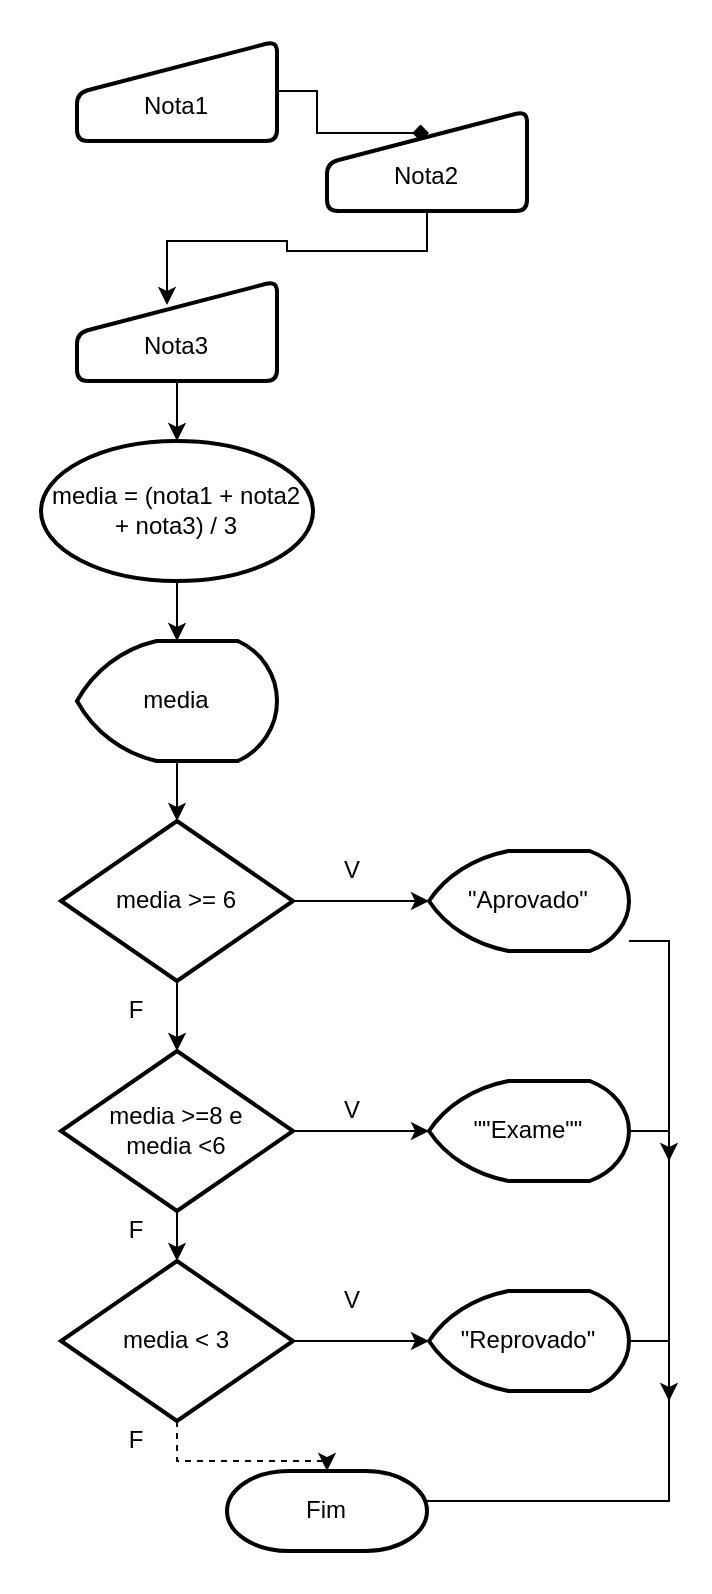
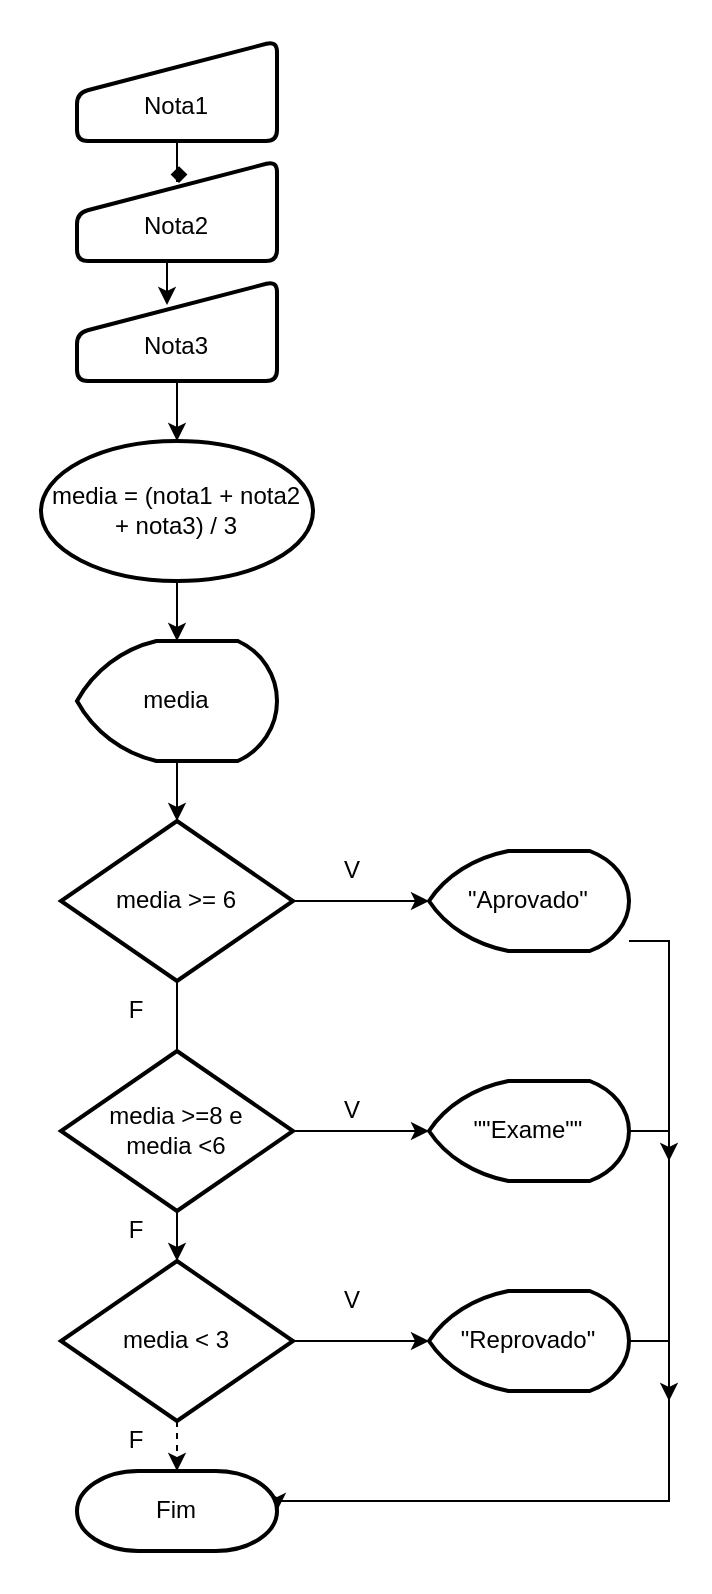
(427, 161) -> (177, 211)
(177, 1036) -> (177, 1041)
(327, 1511) -> (177, 1511)
